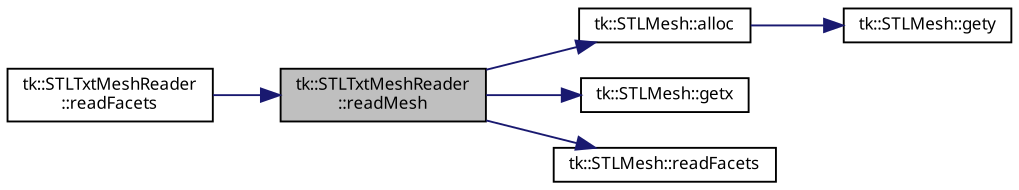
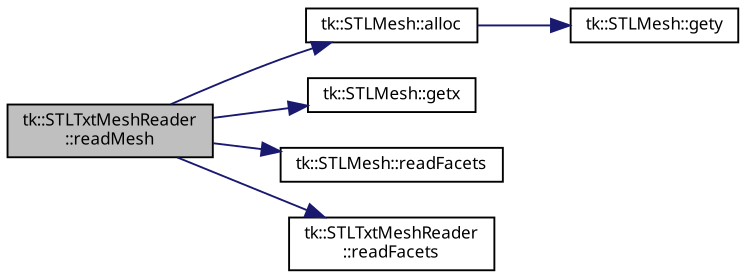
(237, 95) -> (242, 184)
